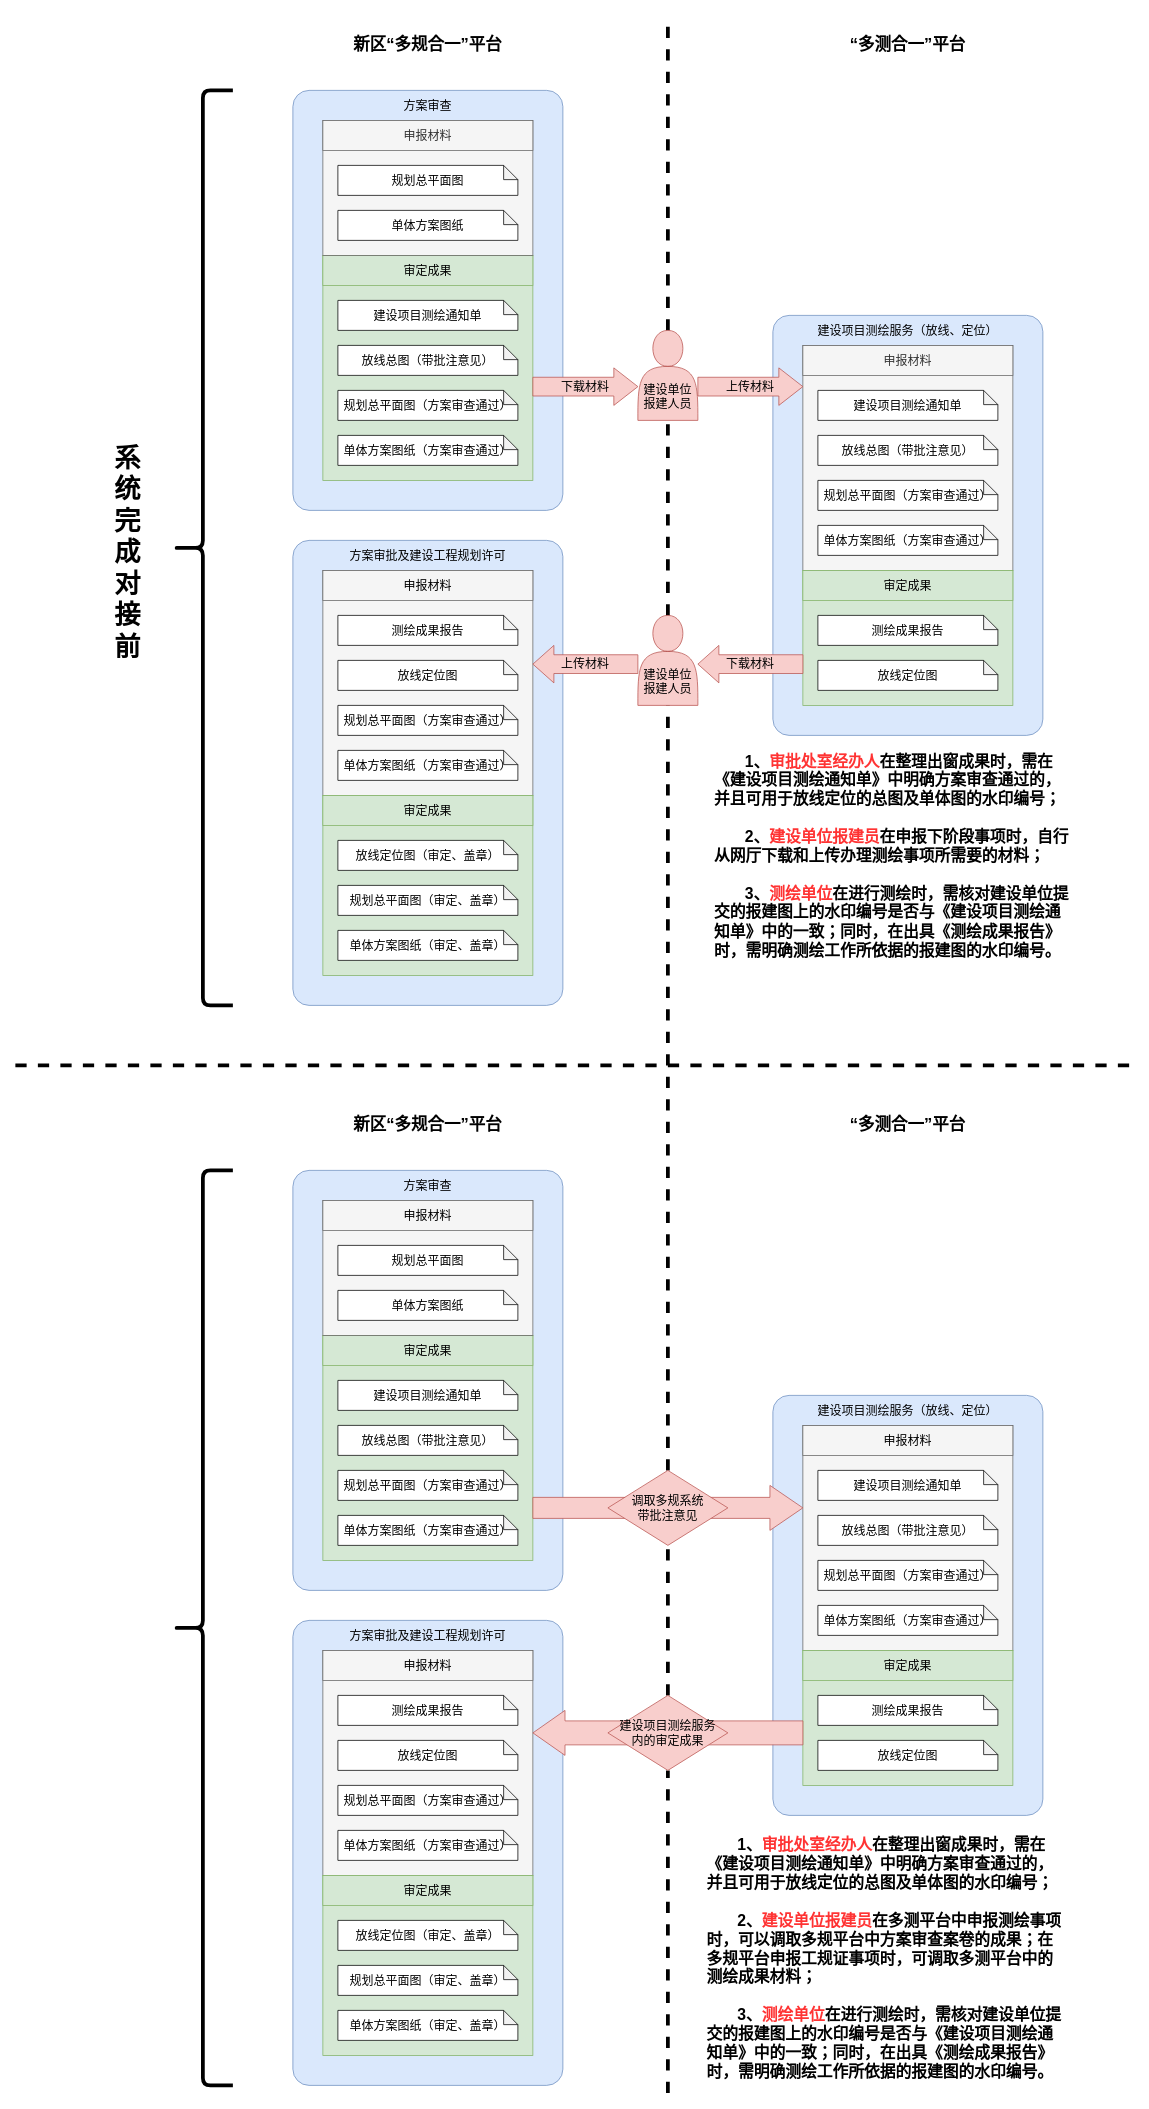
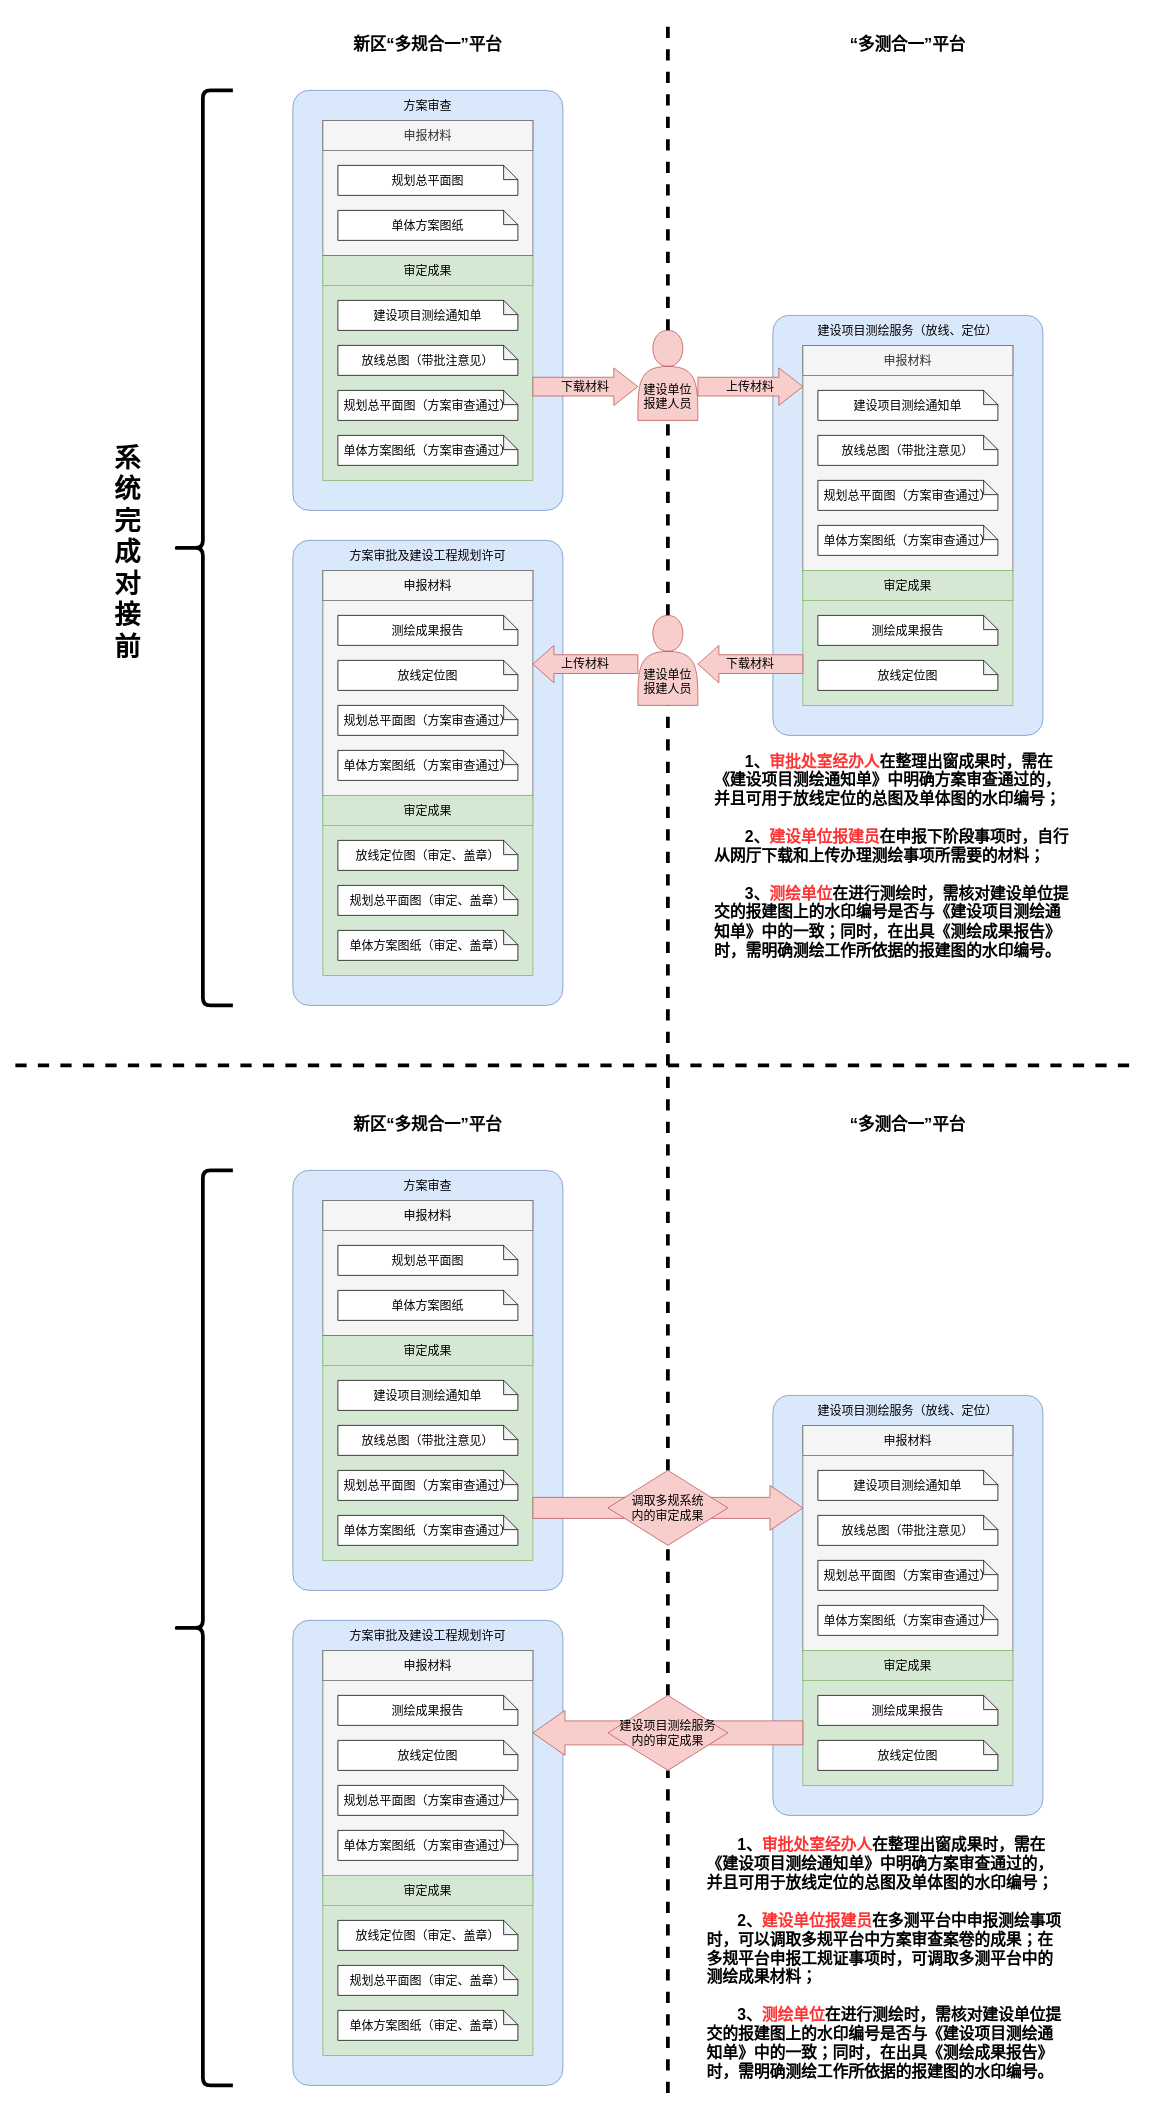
(668, 1508) -> (668, 1508)
